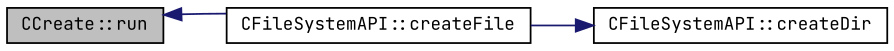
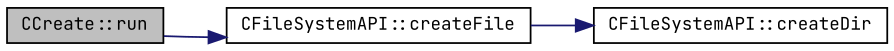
(204, 14) -> (186, 37)
